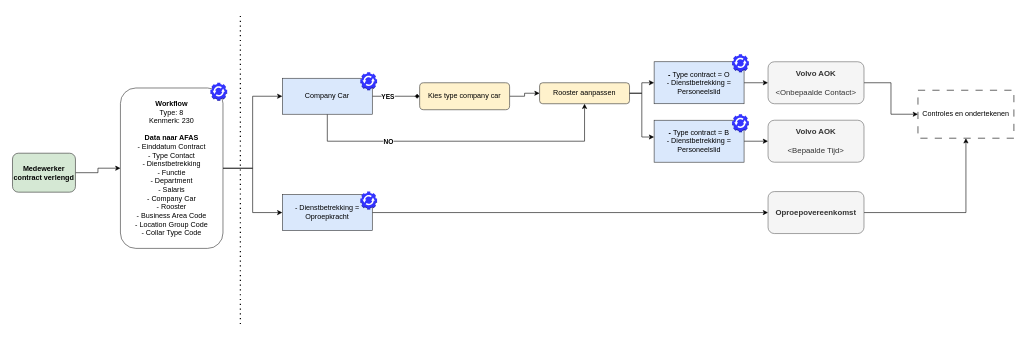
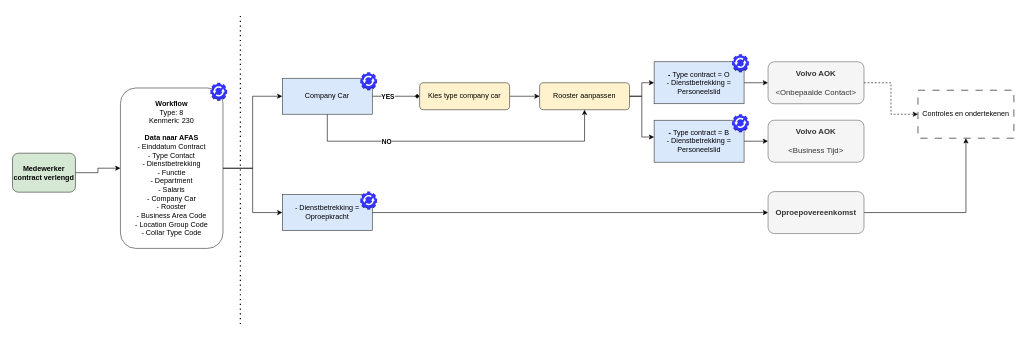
(585, 93) -> (585, 96)
(891, 96) -> (891, 96)
(816, 141) -> (816, 141)
